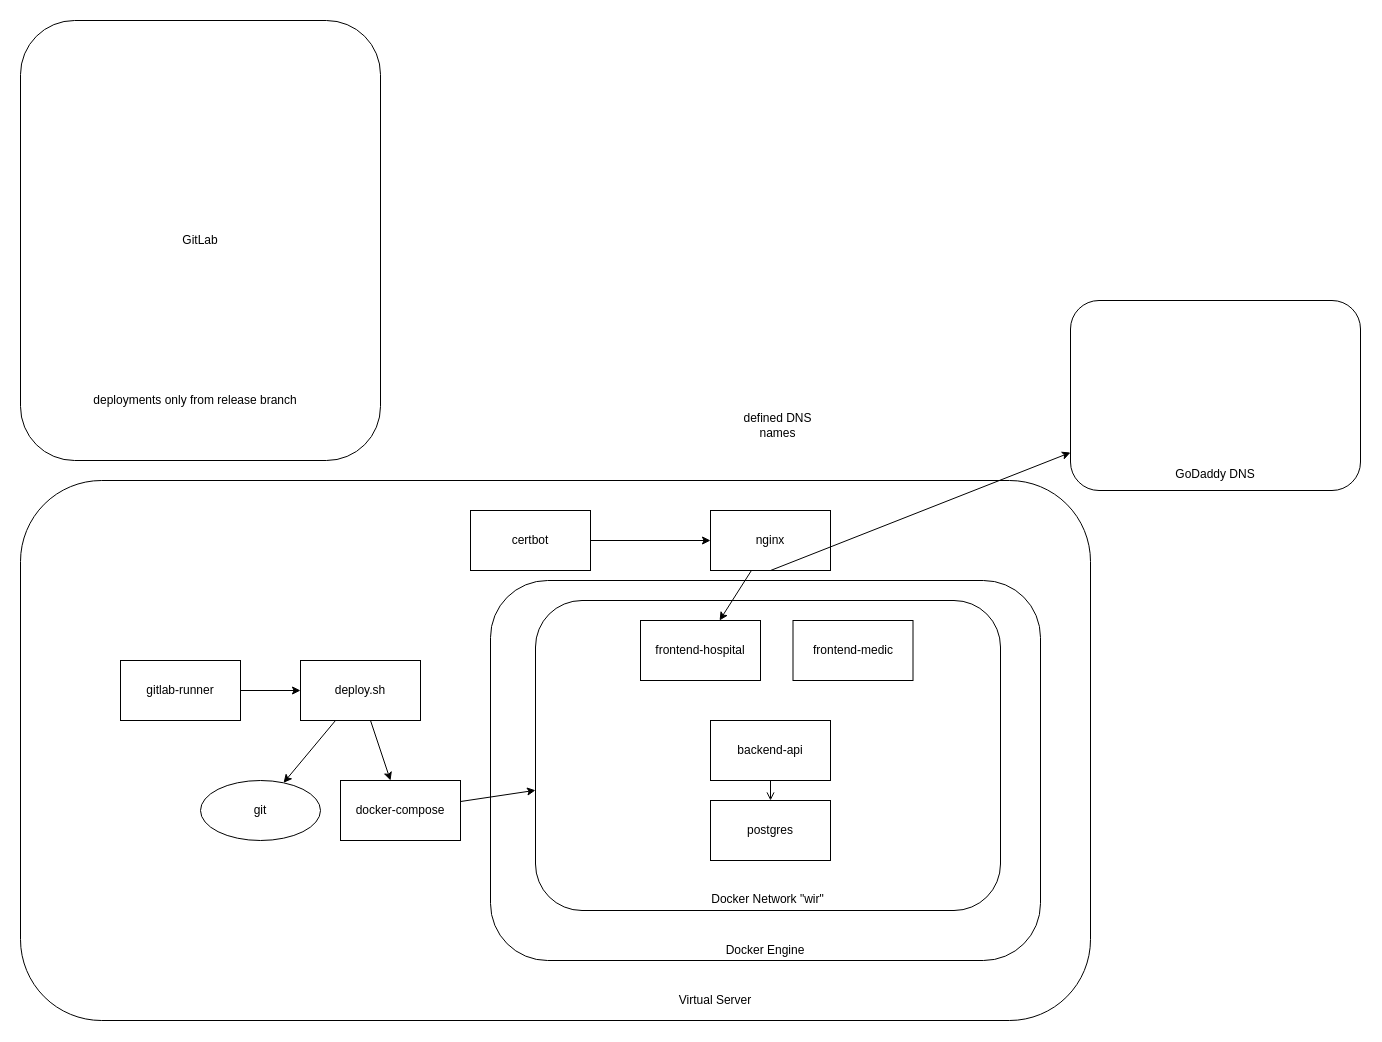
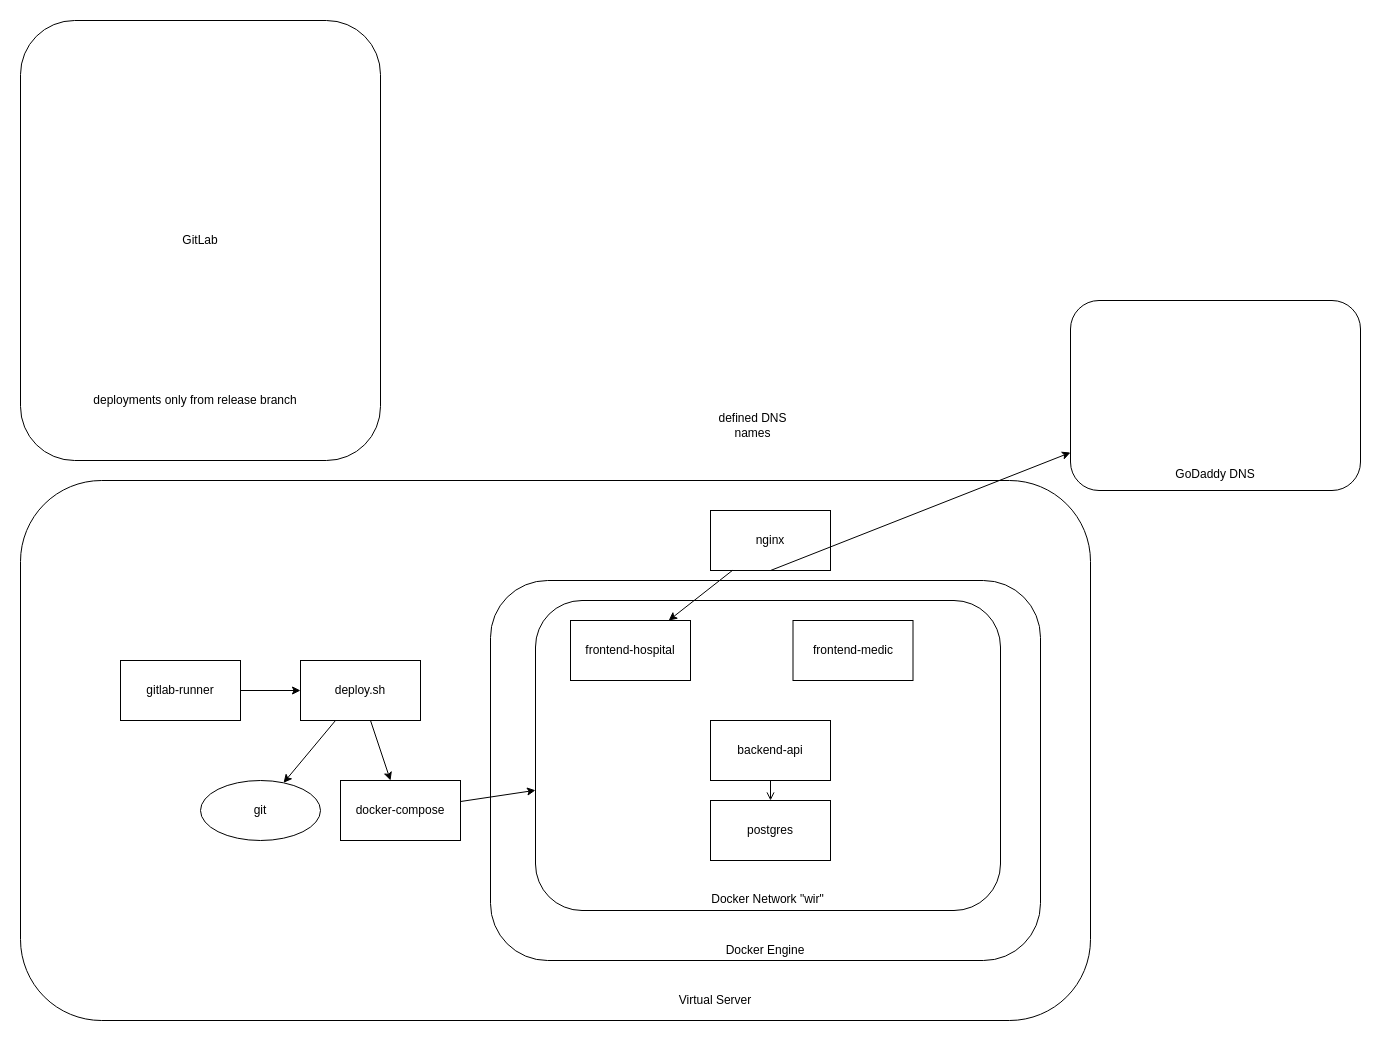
(778, 426) -> (753, 426)
(531, 541) -> none
(647, 541) -> none
(701, 651) -> (631, 651)
